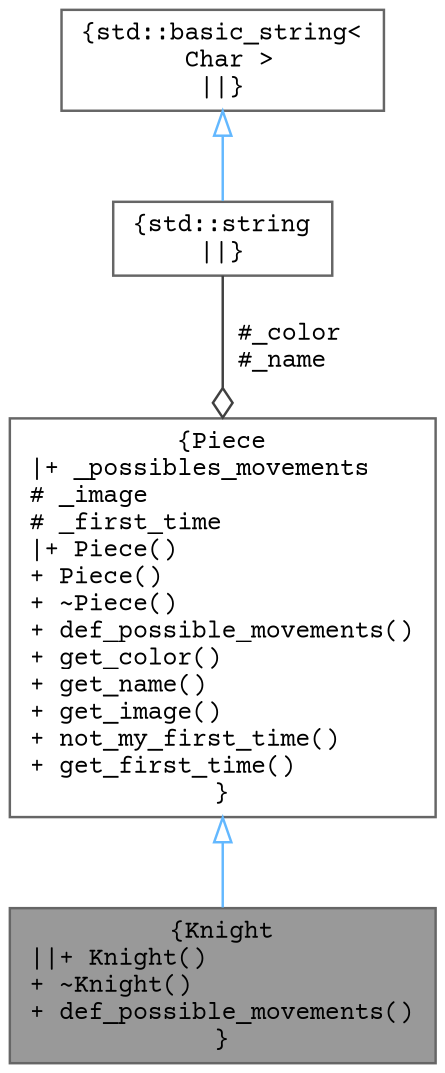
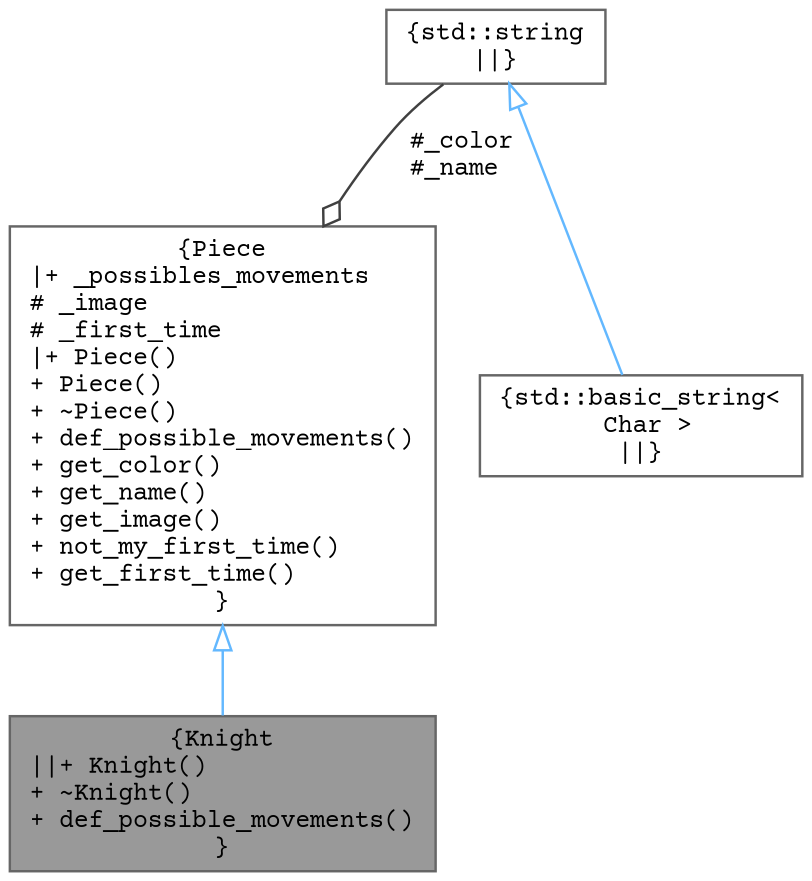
(223, 169) -> (570, 241)
